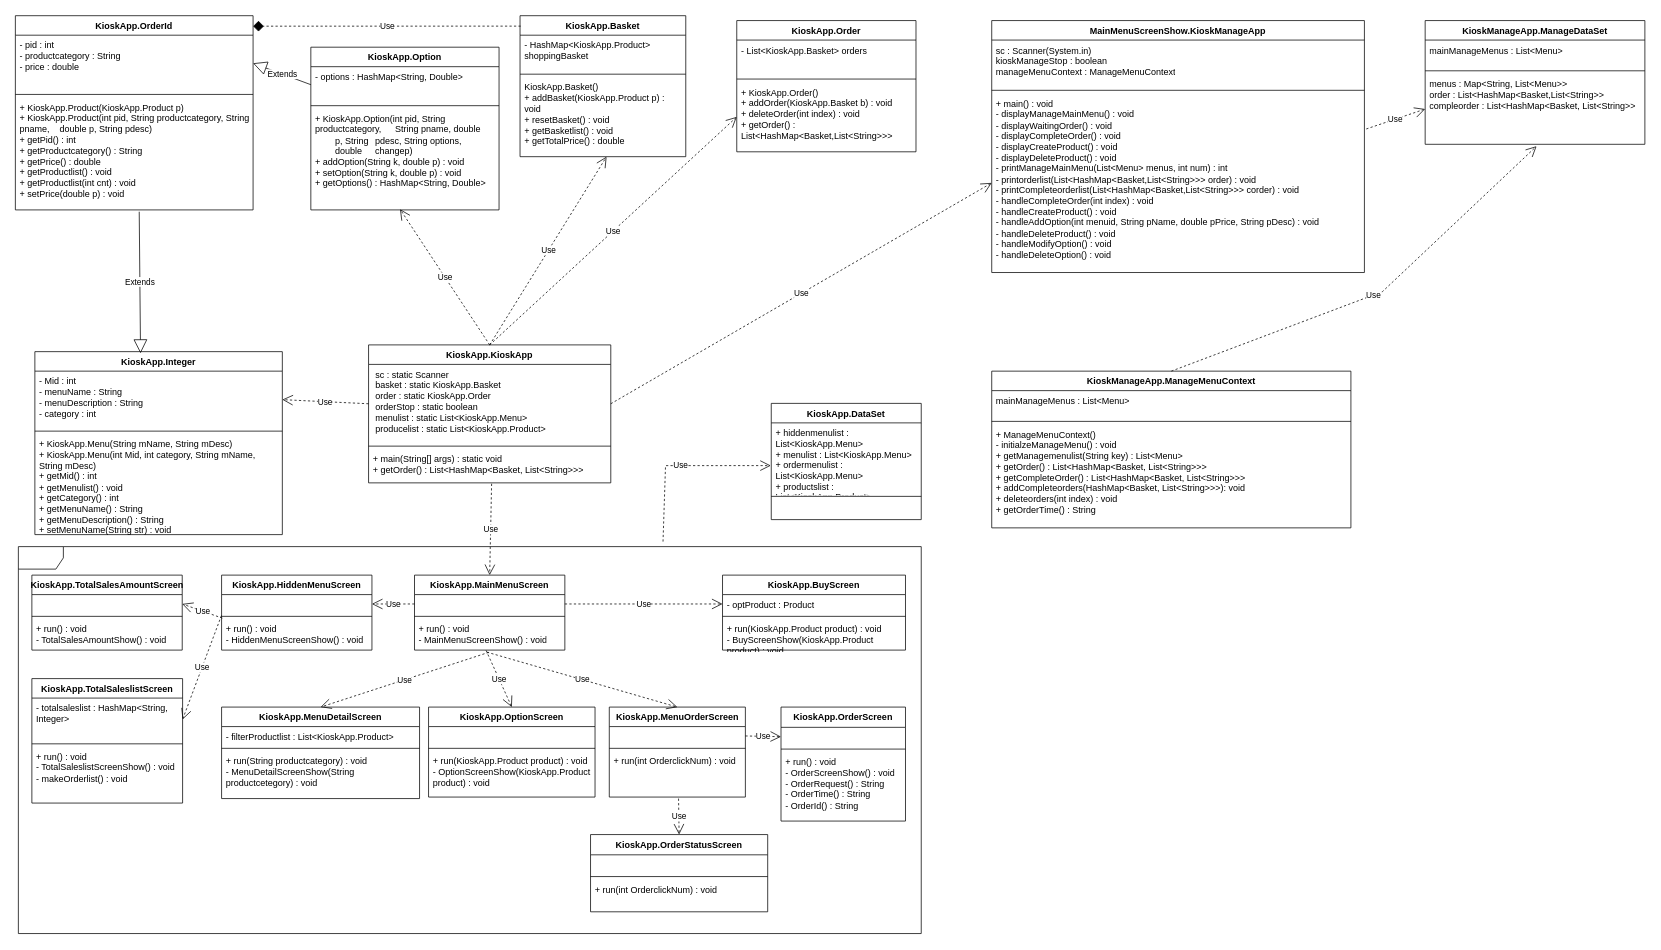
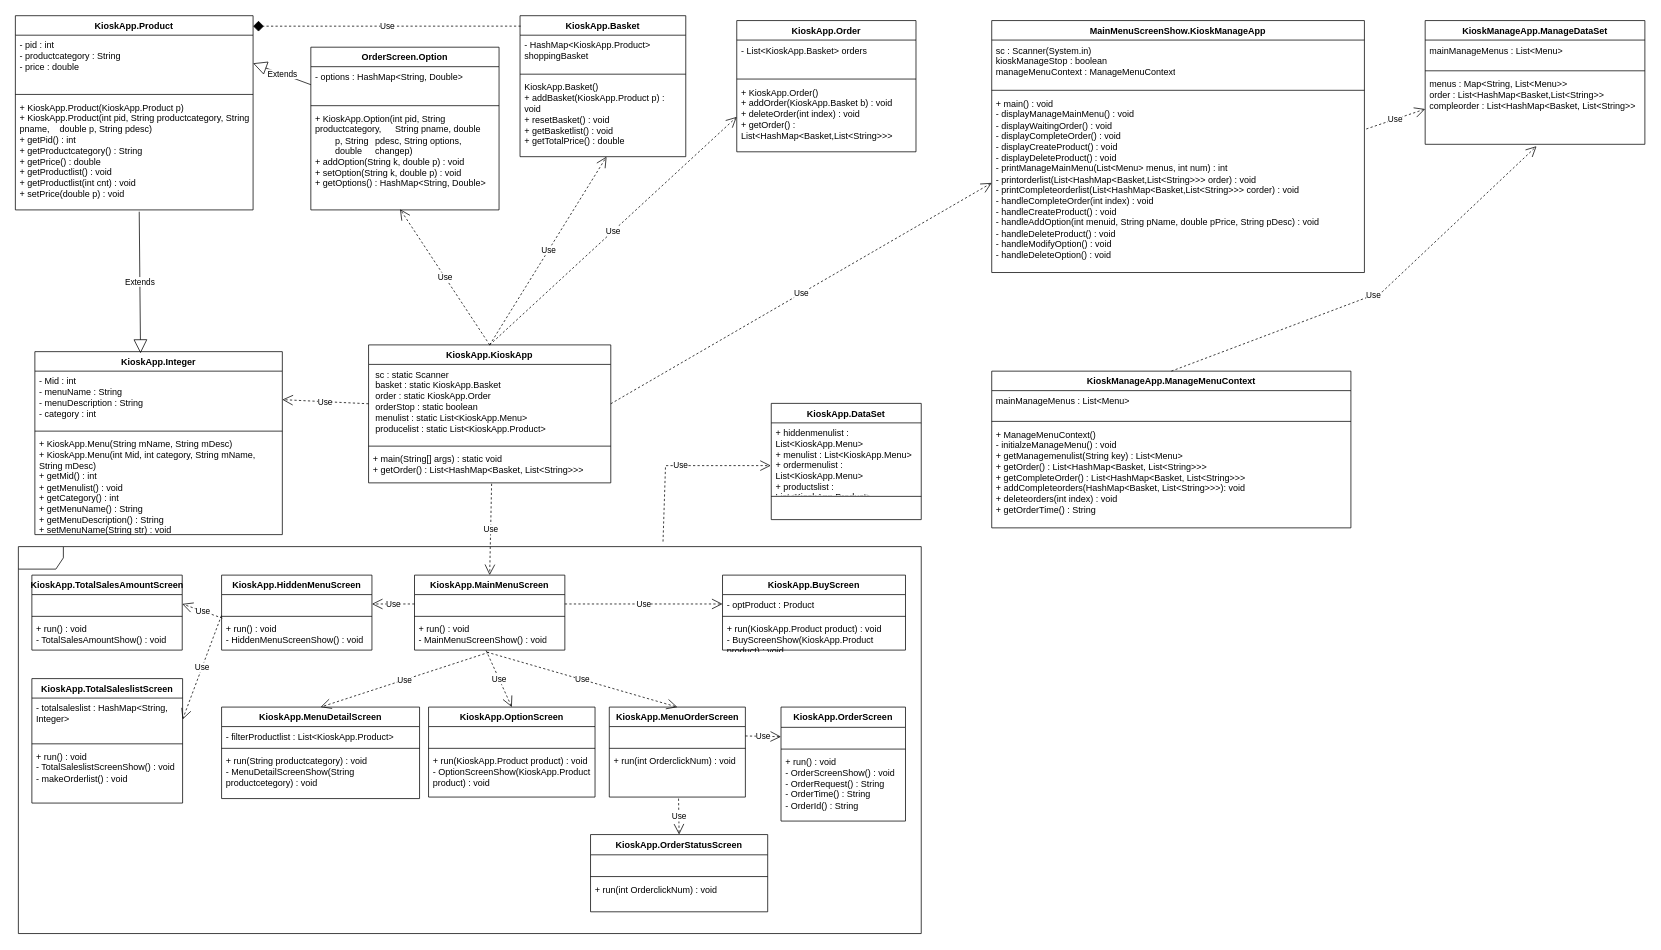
(134, 26) -> (134, 26)
(405, 58) -> (405, 58)
